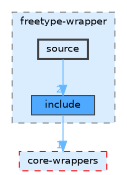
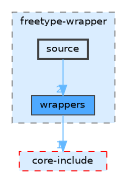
(63, 105) -> (63, 105)
(63, 161) -> (63, 161)
